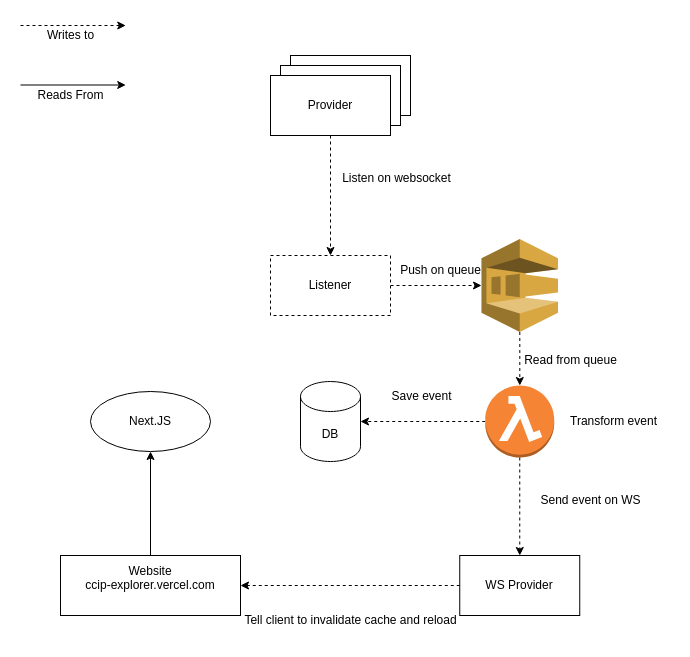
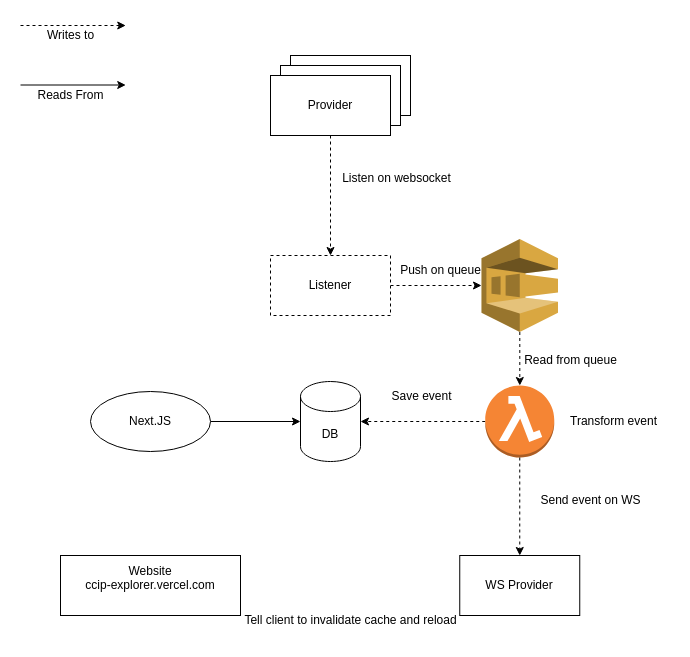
none -> (252, 422)
(151, 507) -> none
(353, 586) -> none
